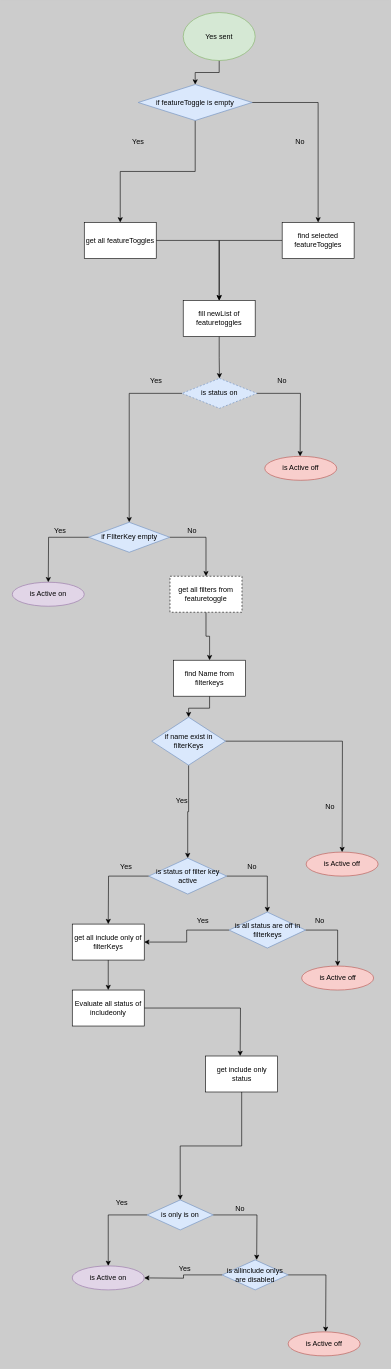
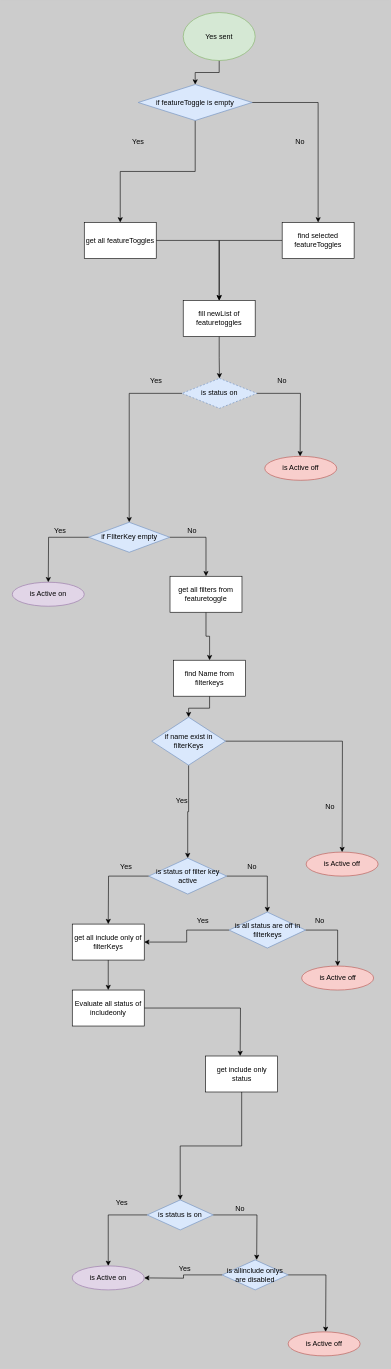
(206, 594) -> (206, 594)
(180, 1215) -> (180, 1215)
